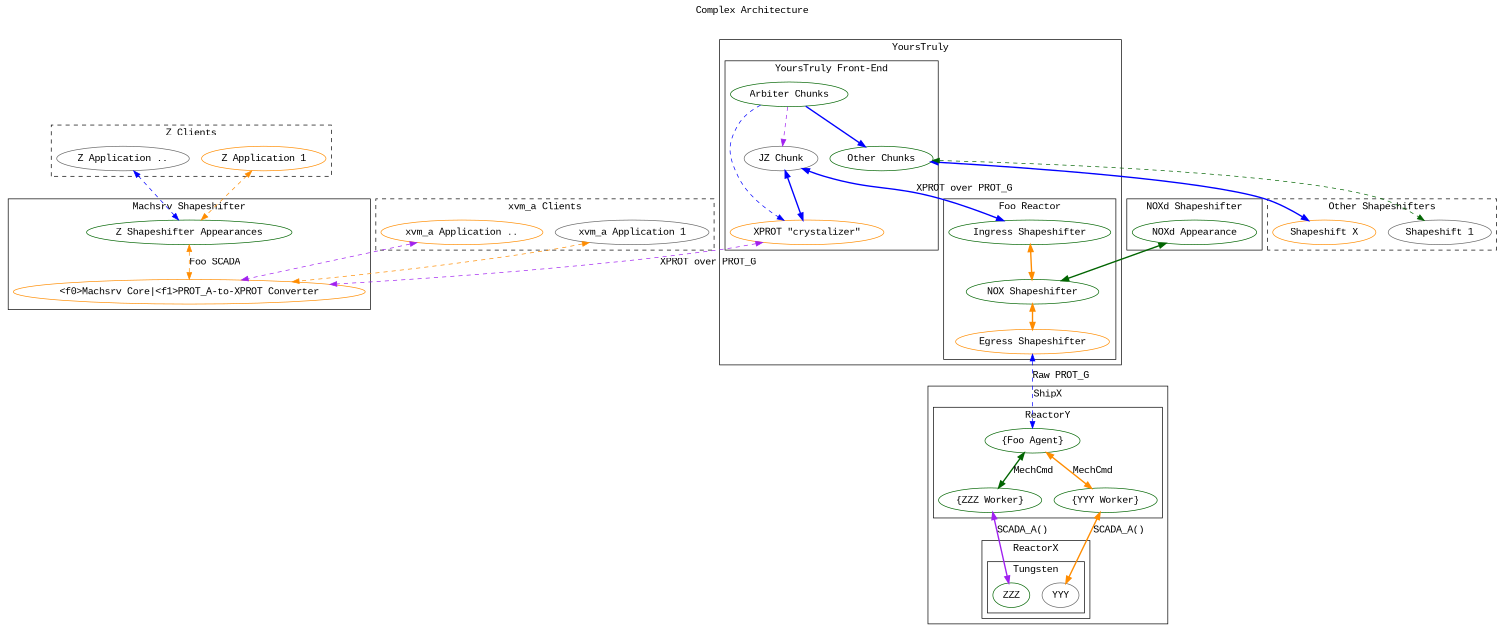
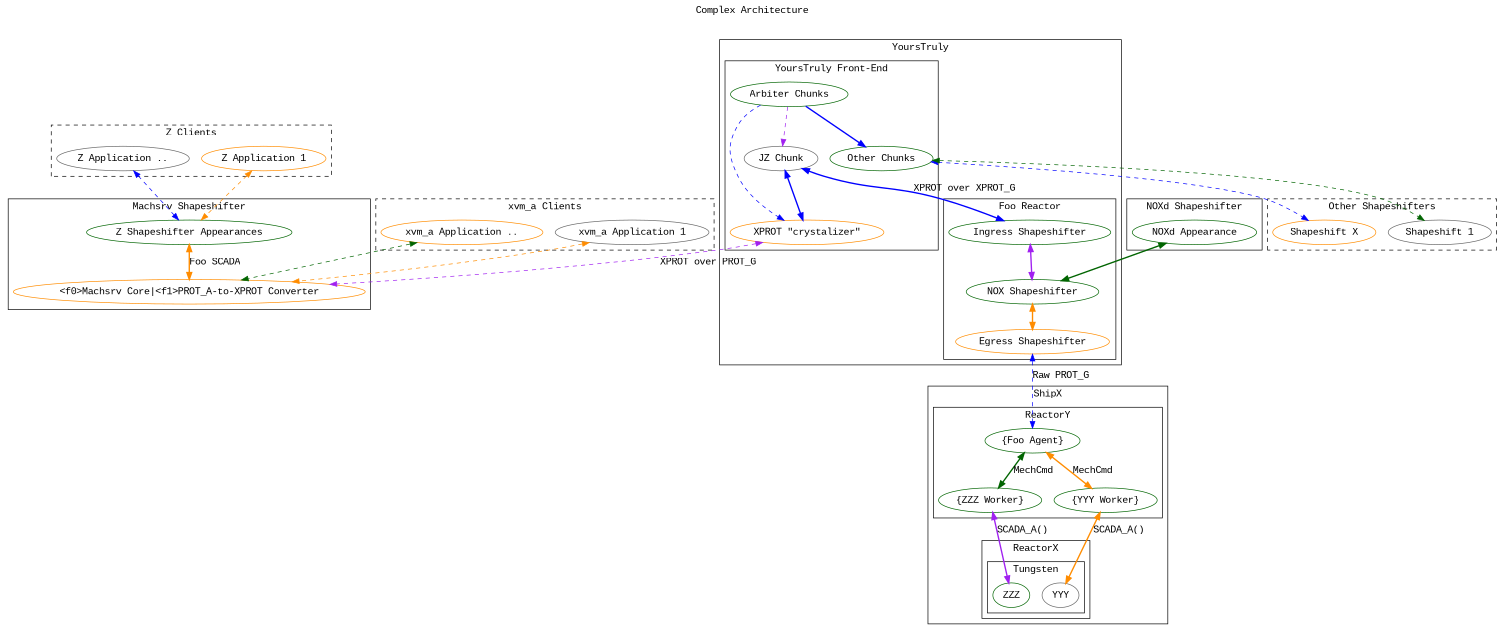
(1114, 176) -> (1114, 176)
(965, 188) -> (965, 188)
(329, 261) -> (329, 261)
(189, 262) -> (189, 262)
(1031, 262) -> (1031, 262)
